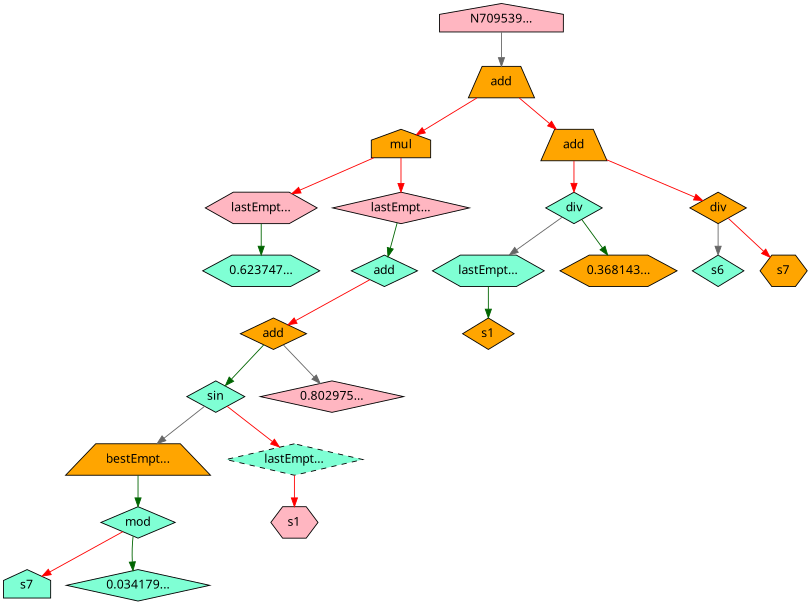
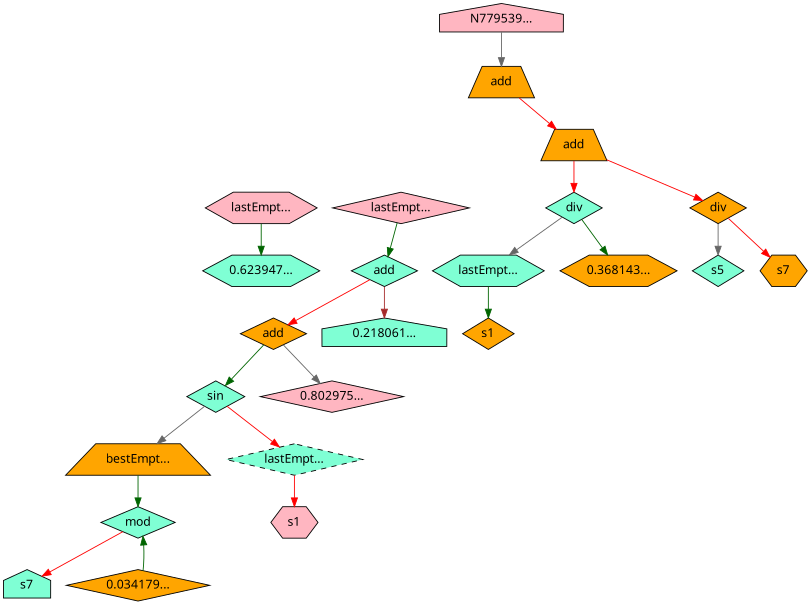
(501, 19) -> (501, 19)
(401, 145) -> none
(261, 271) -> (261, 271)
(718, 271) -> (718, 271)
none -> (384, 334)
(132, 549) -> (144, 558)
(138, 585) -> (138, 585)
